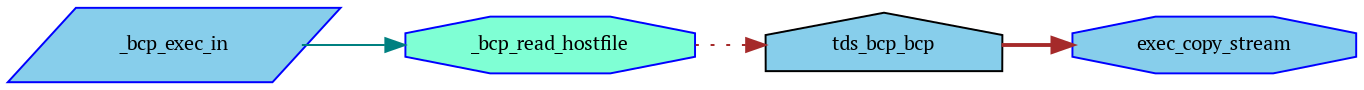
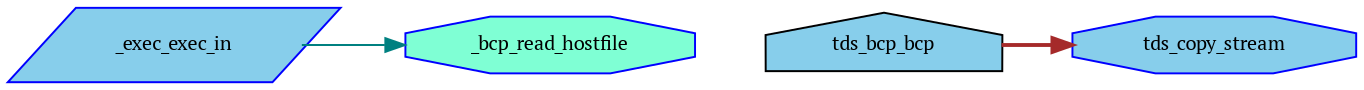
(174, 45) -> (174, 45)
(721, 45) -> none
(1214, 45) -> (1214, 45)
